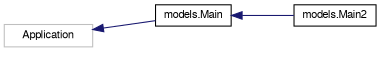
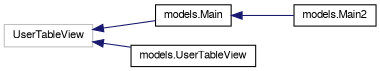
(48, 36) -> (48, 36)
none -> (193, 56)
